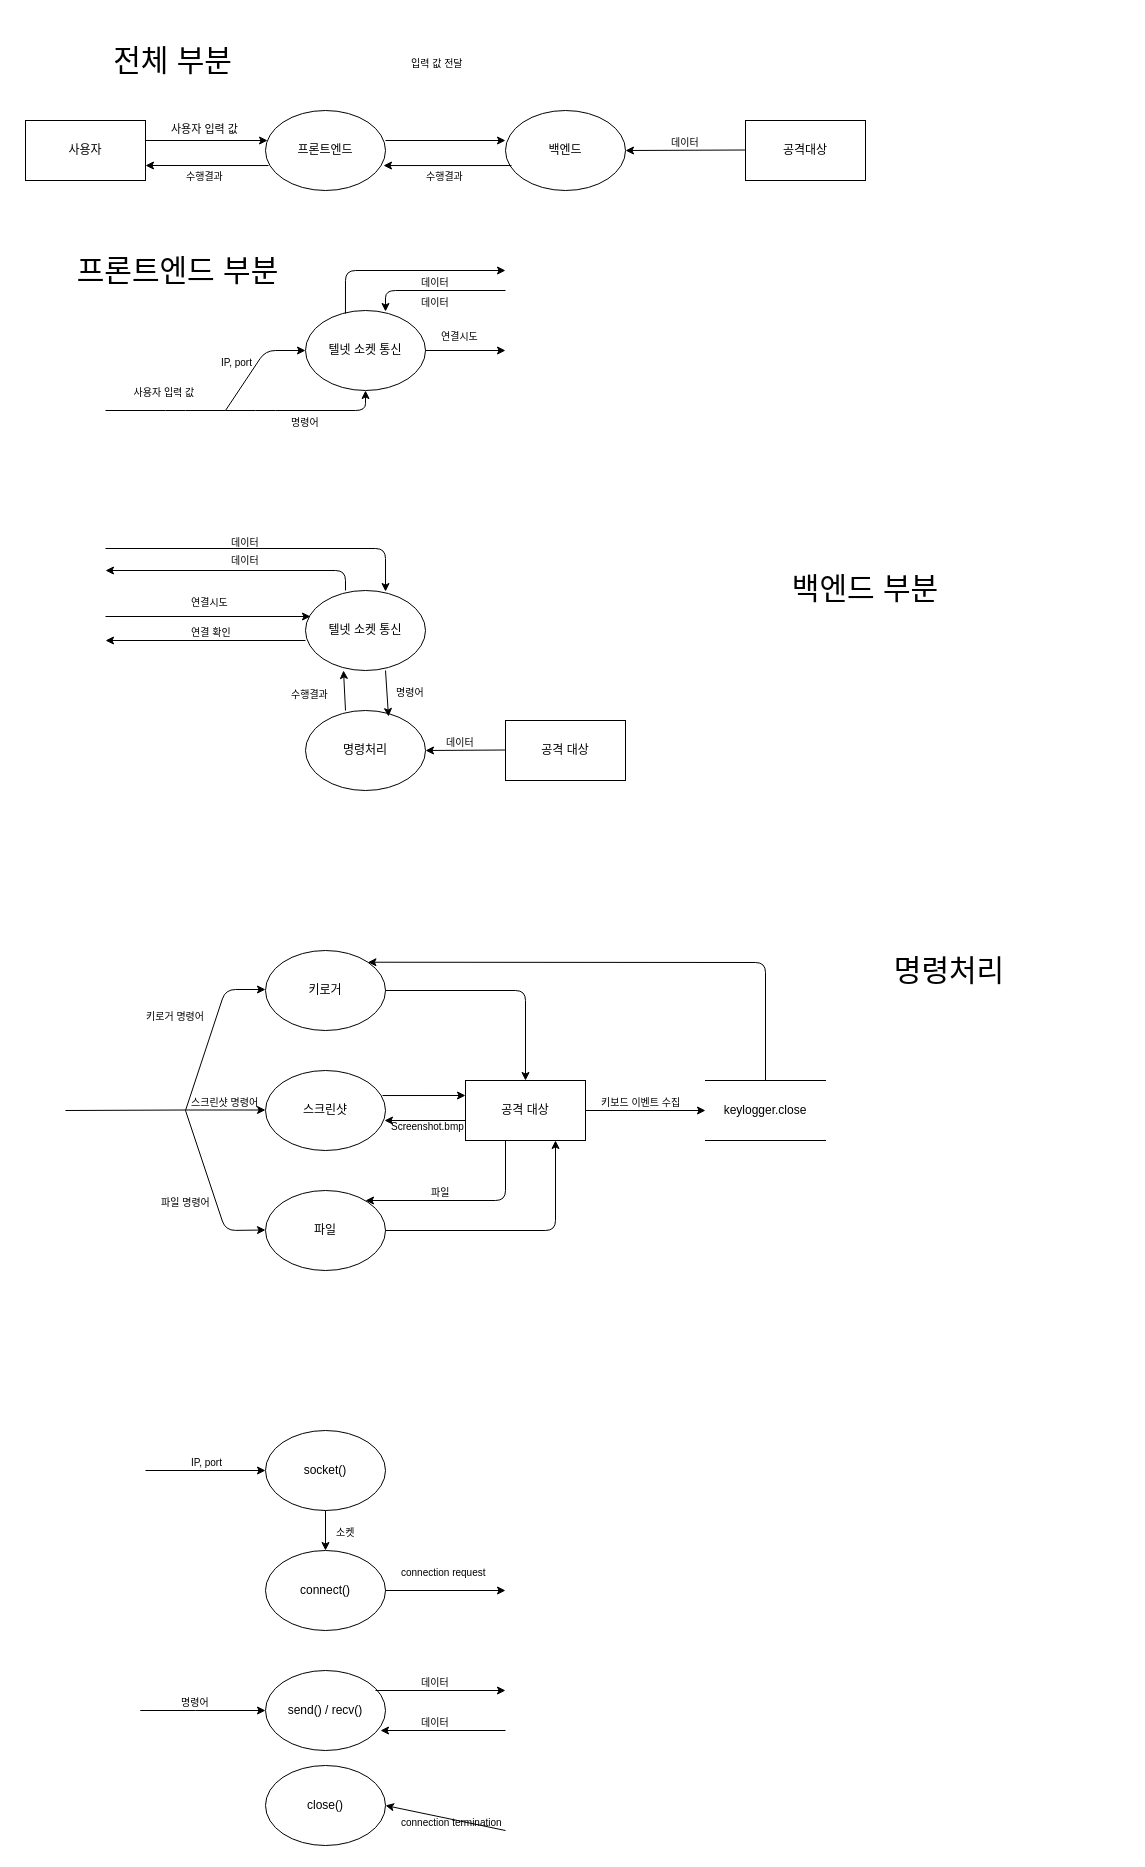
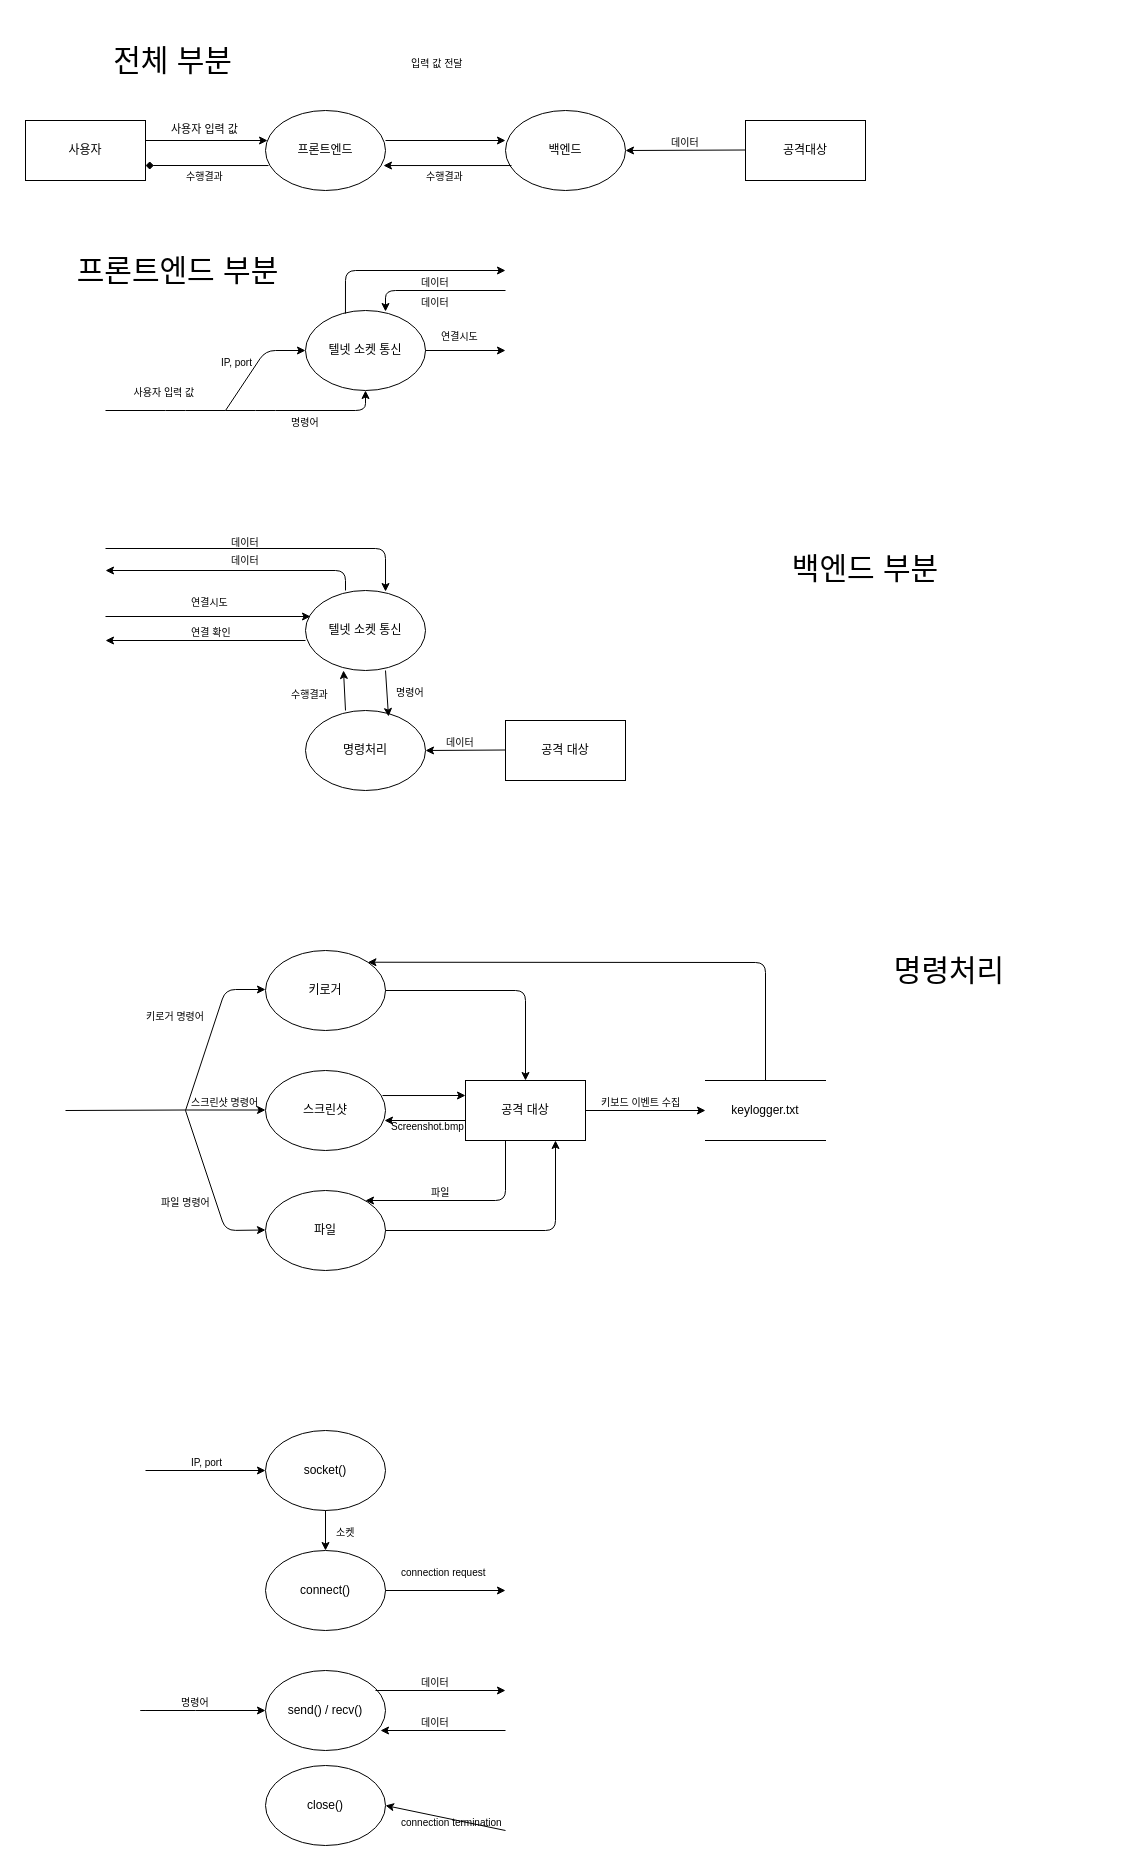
(154, 166) -> (154, 166)
(866, 589) -> (866, 569)
(766, 1111) -> (766, 1111)
